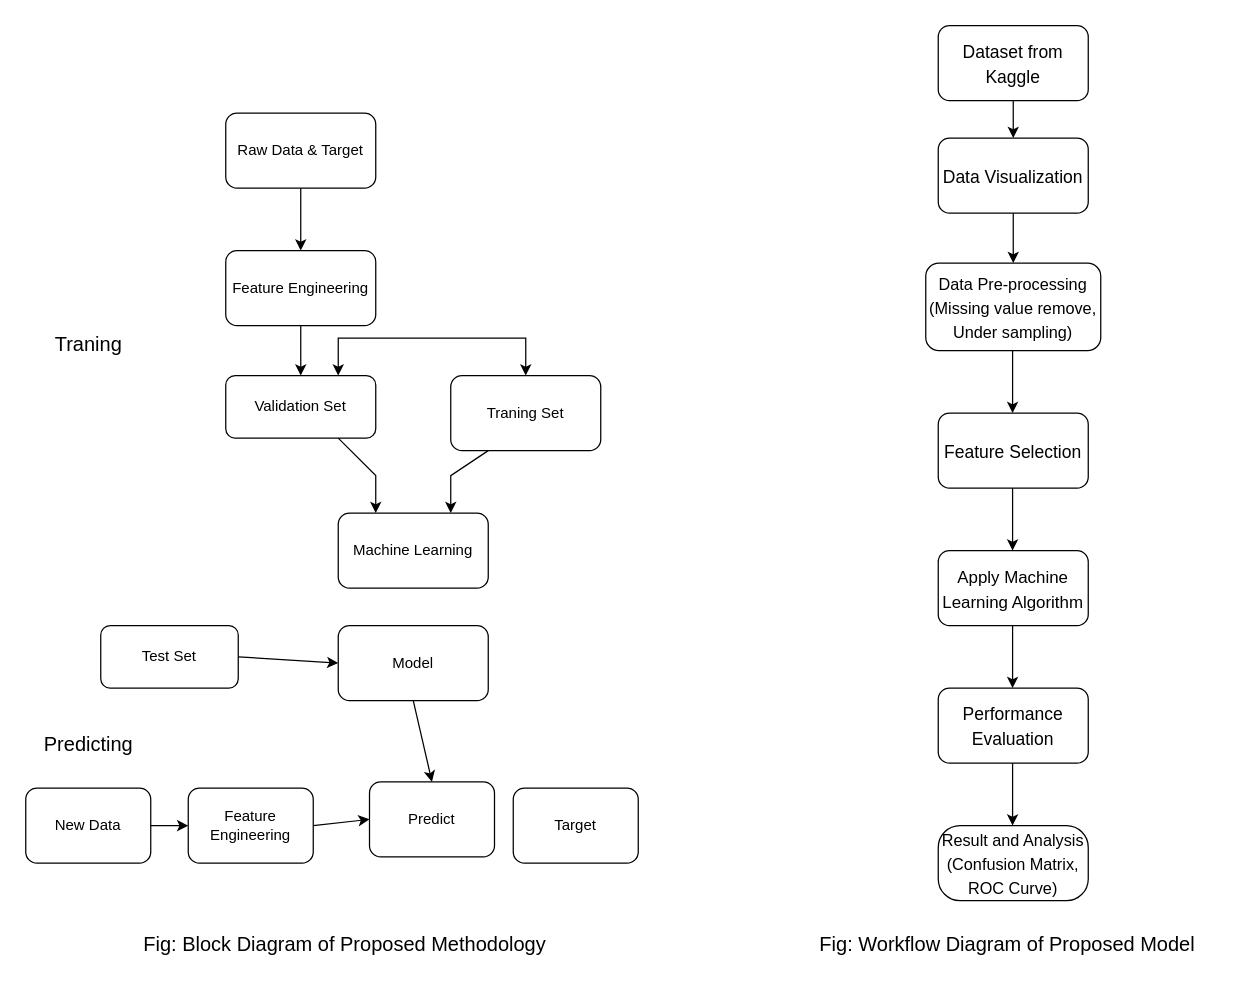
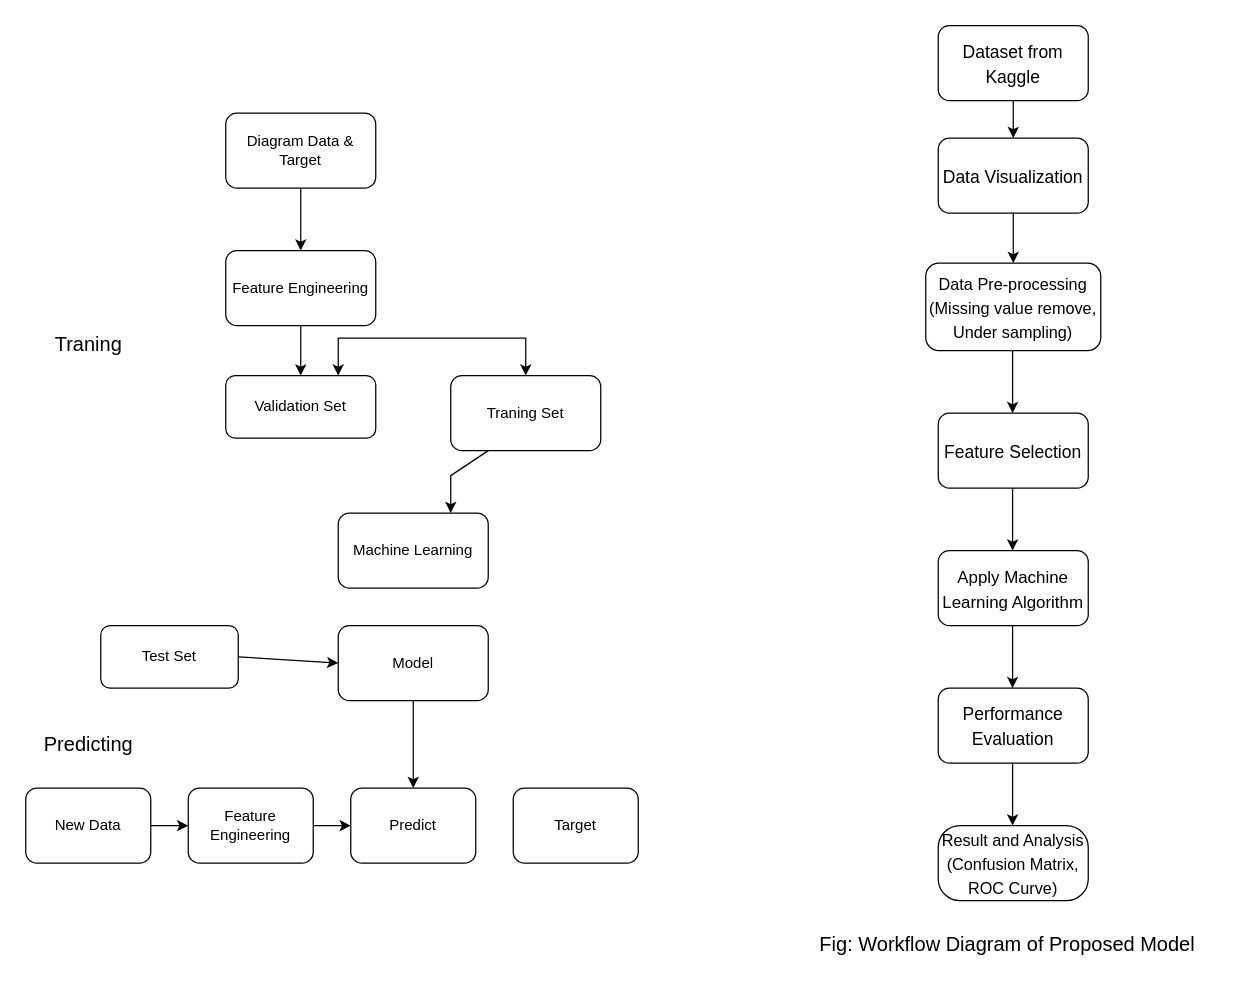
(301, 151) -> (301, 151)
(367, 467) -> none
(432, 819) -> (413, 826)
(344, 944) -> none
